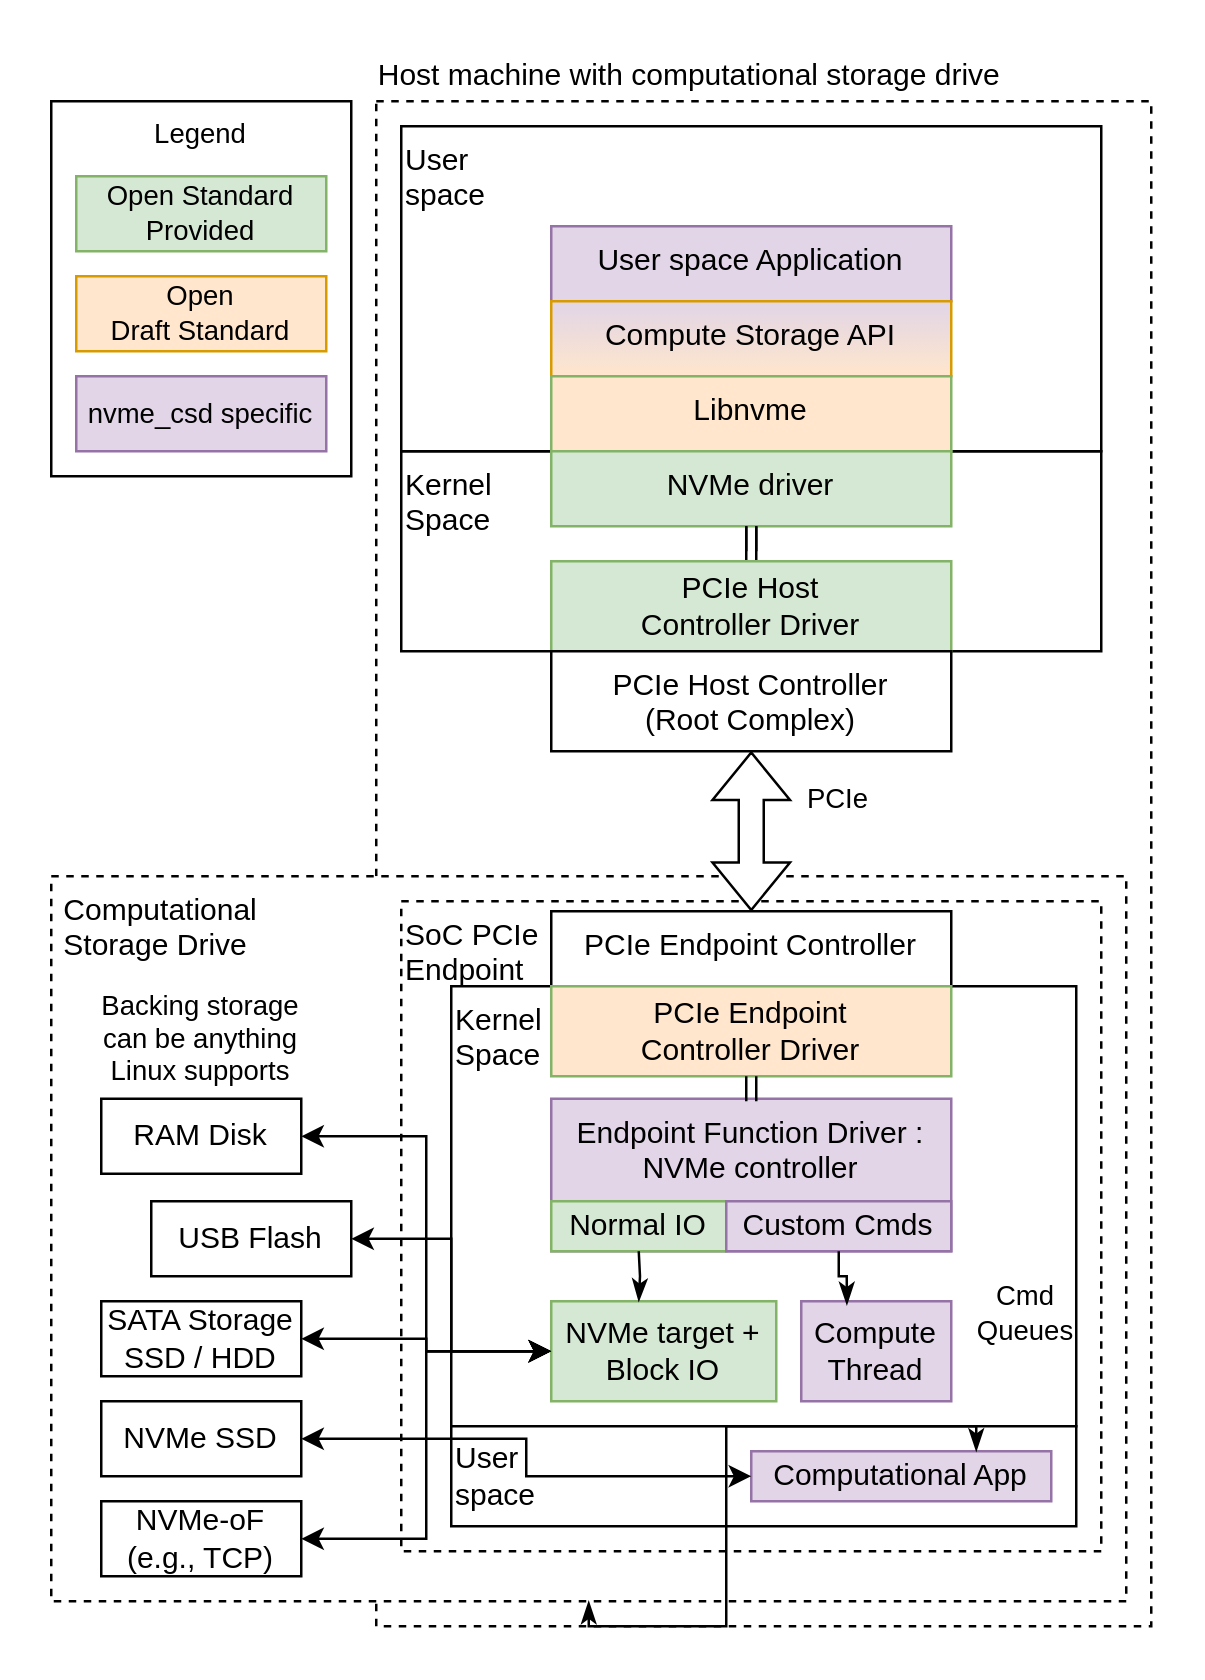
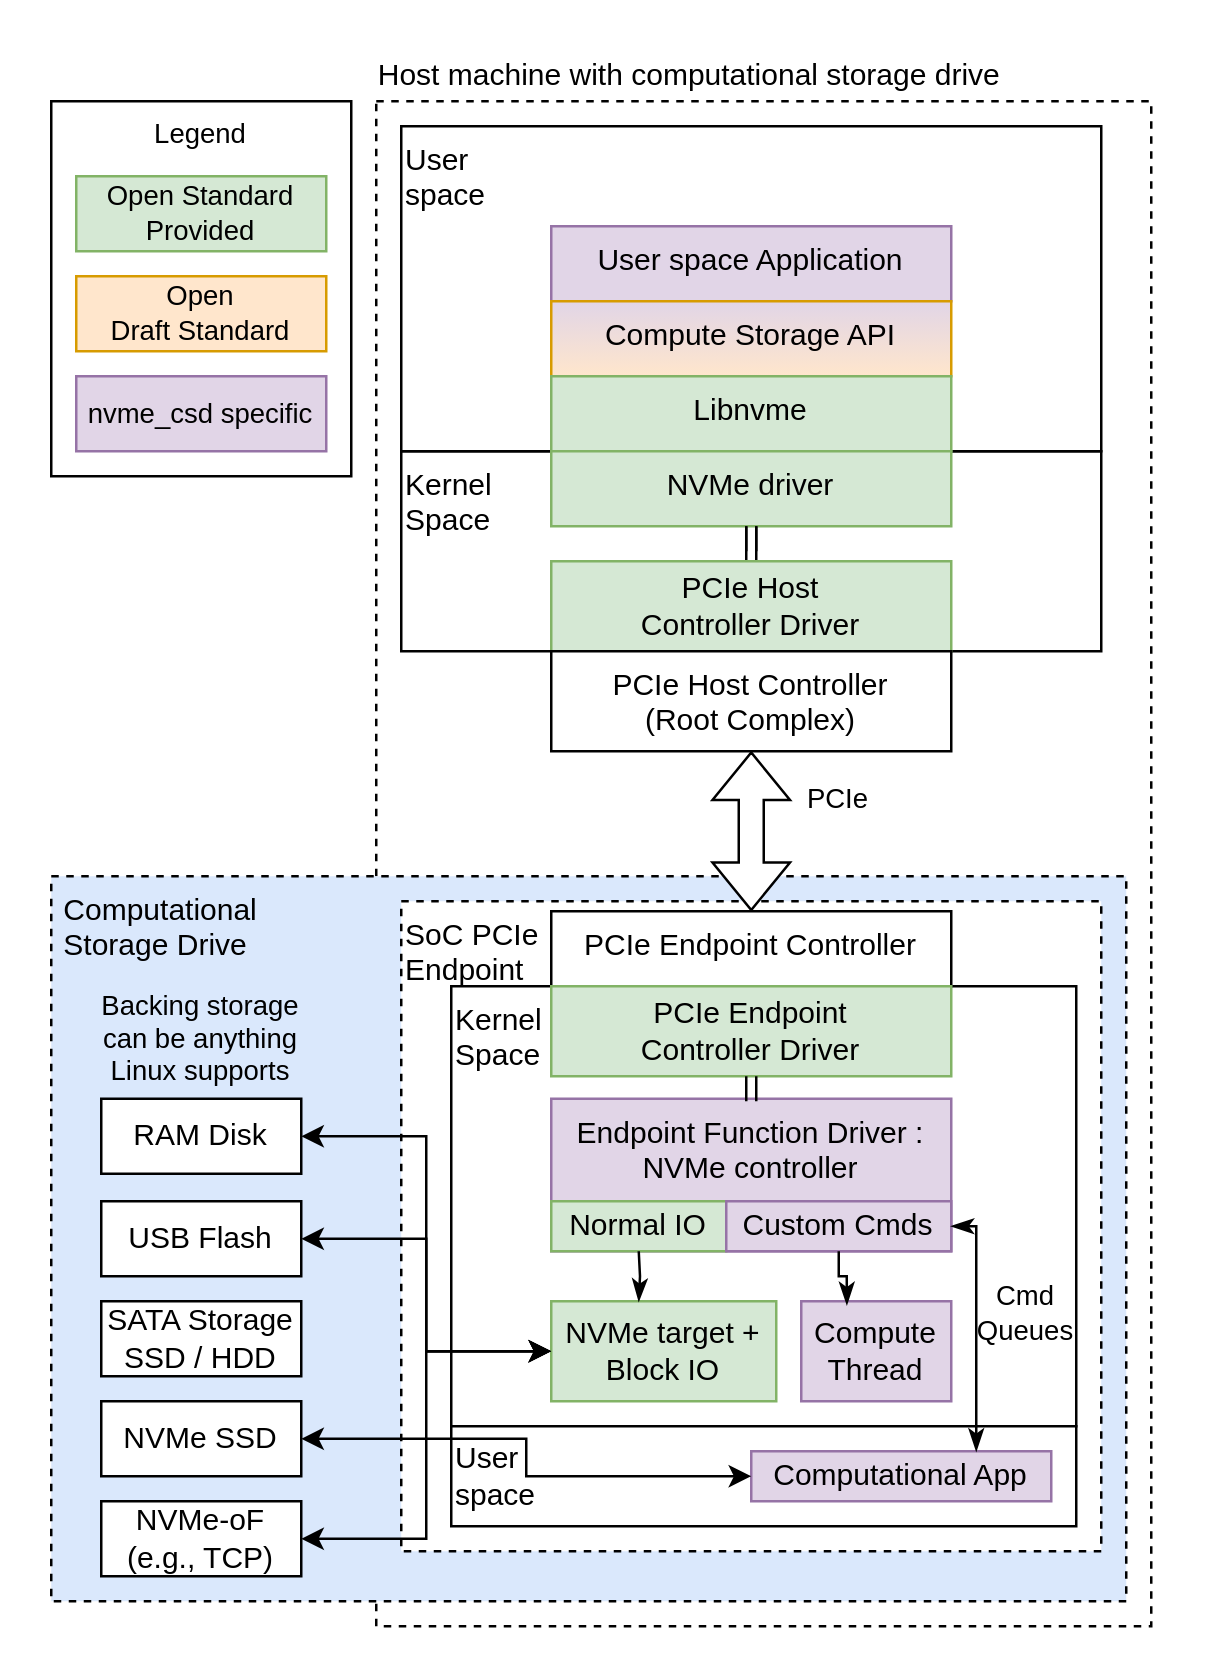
(751, 414) -> (751, 414)
(158, 930) -> (158, 930)
(751, 1031) -> (751, 1031)
(251, 1239) -> (201, 1239)
(369, 1339) -> none
(726, 1626) -> (976, 1322)
